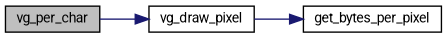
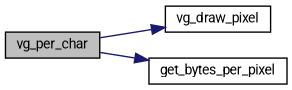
(272, 19) -> (117, 55)
